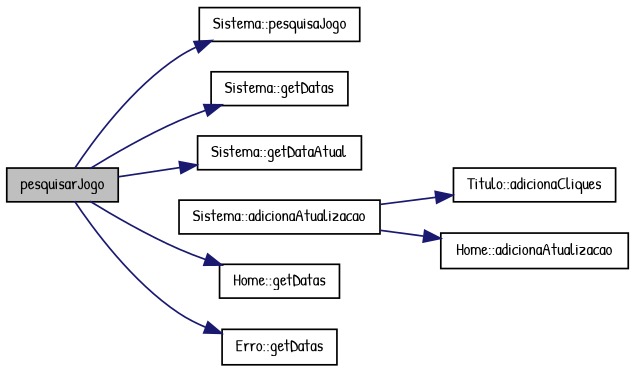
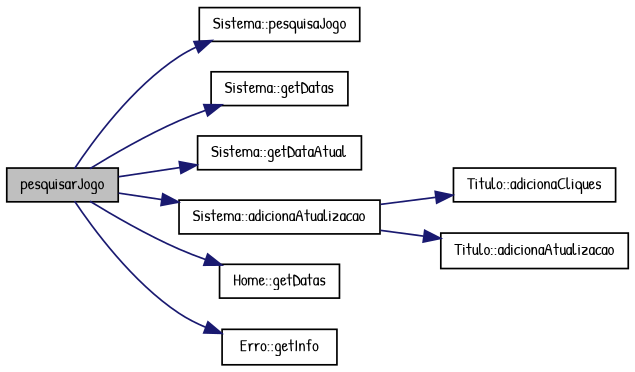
none -> (140, 196)
(535, 251) -> (535, 251)
(280, 347) -> (280, 347)
